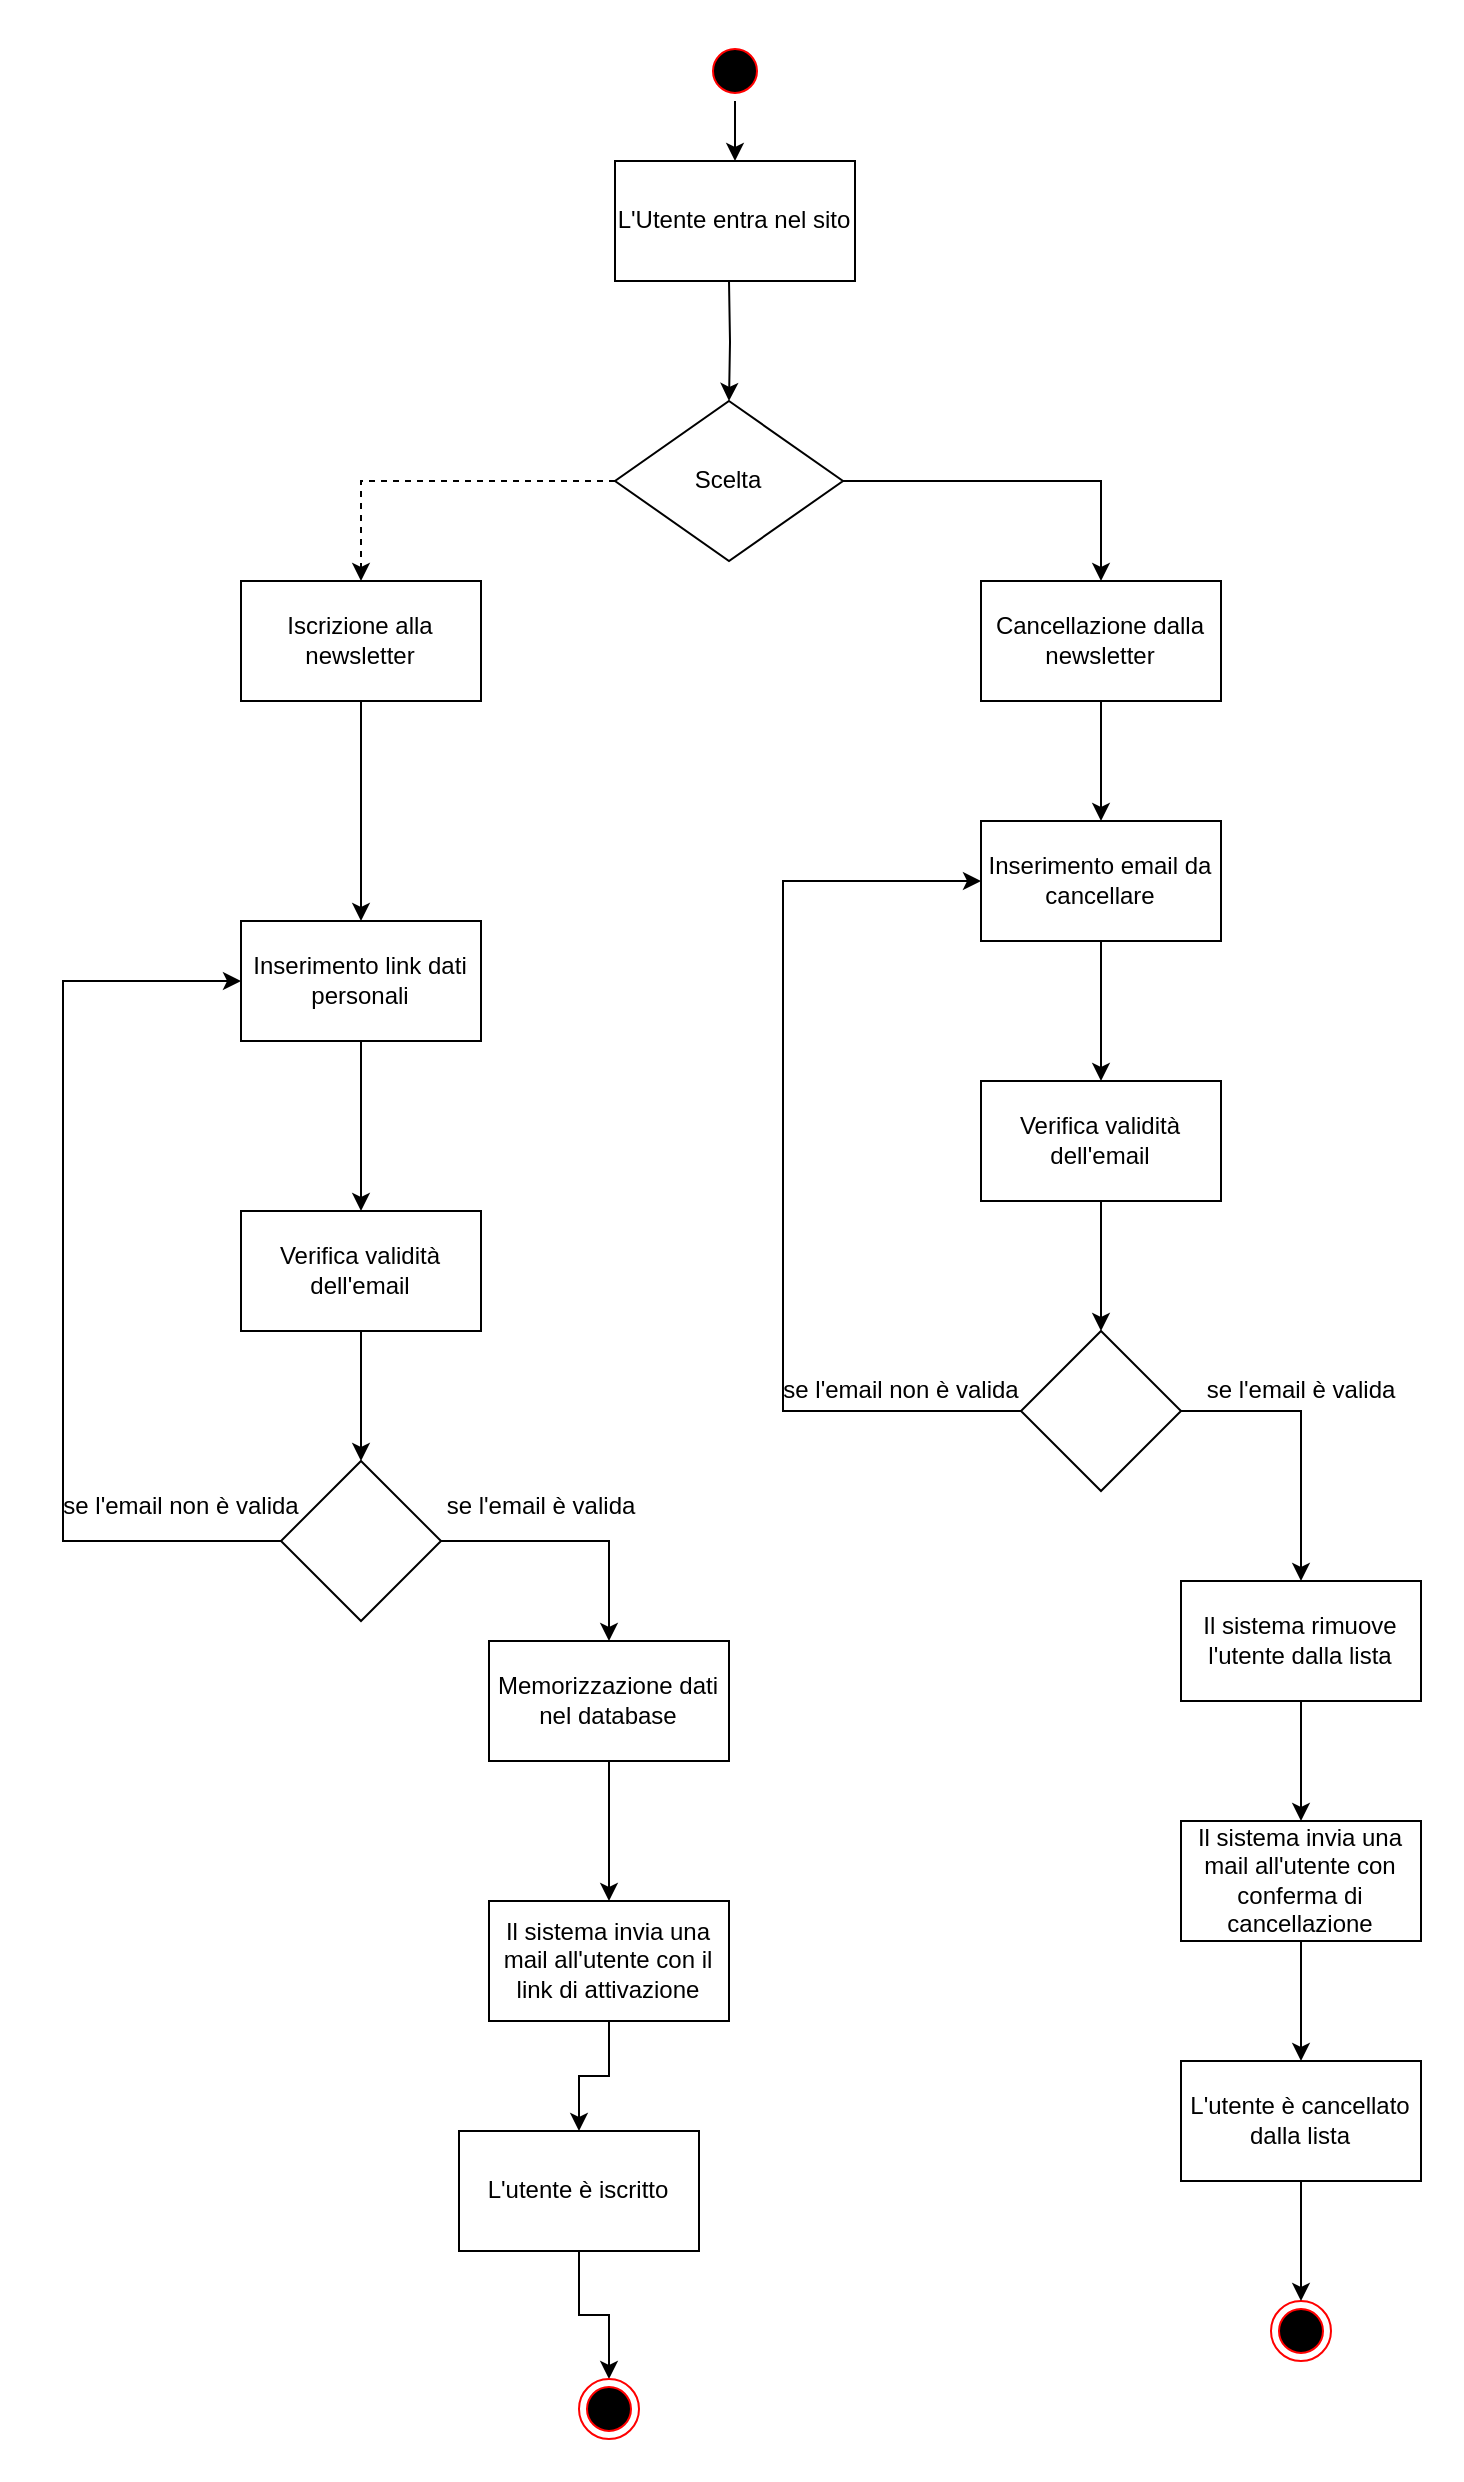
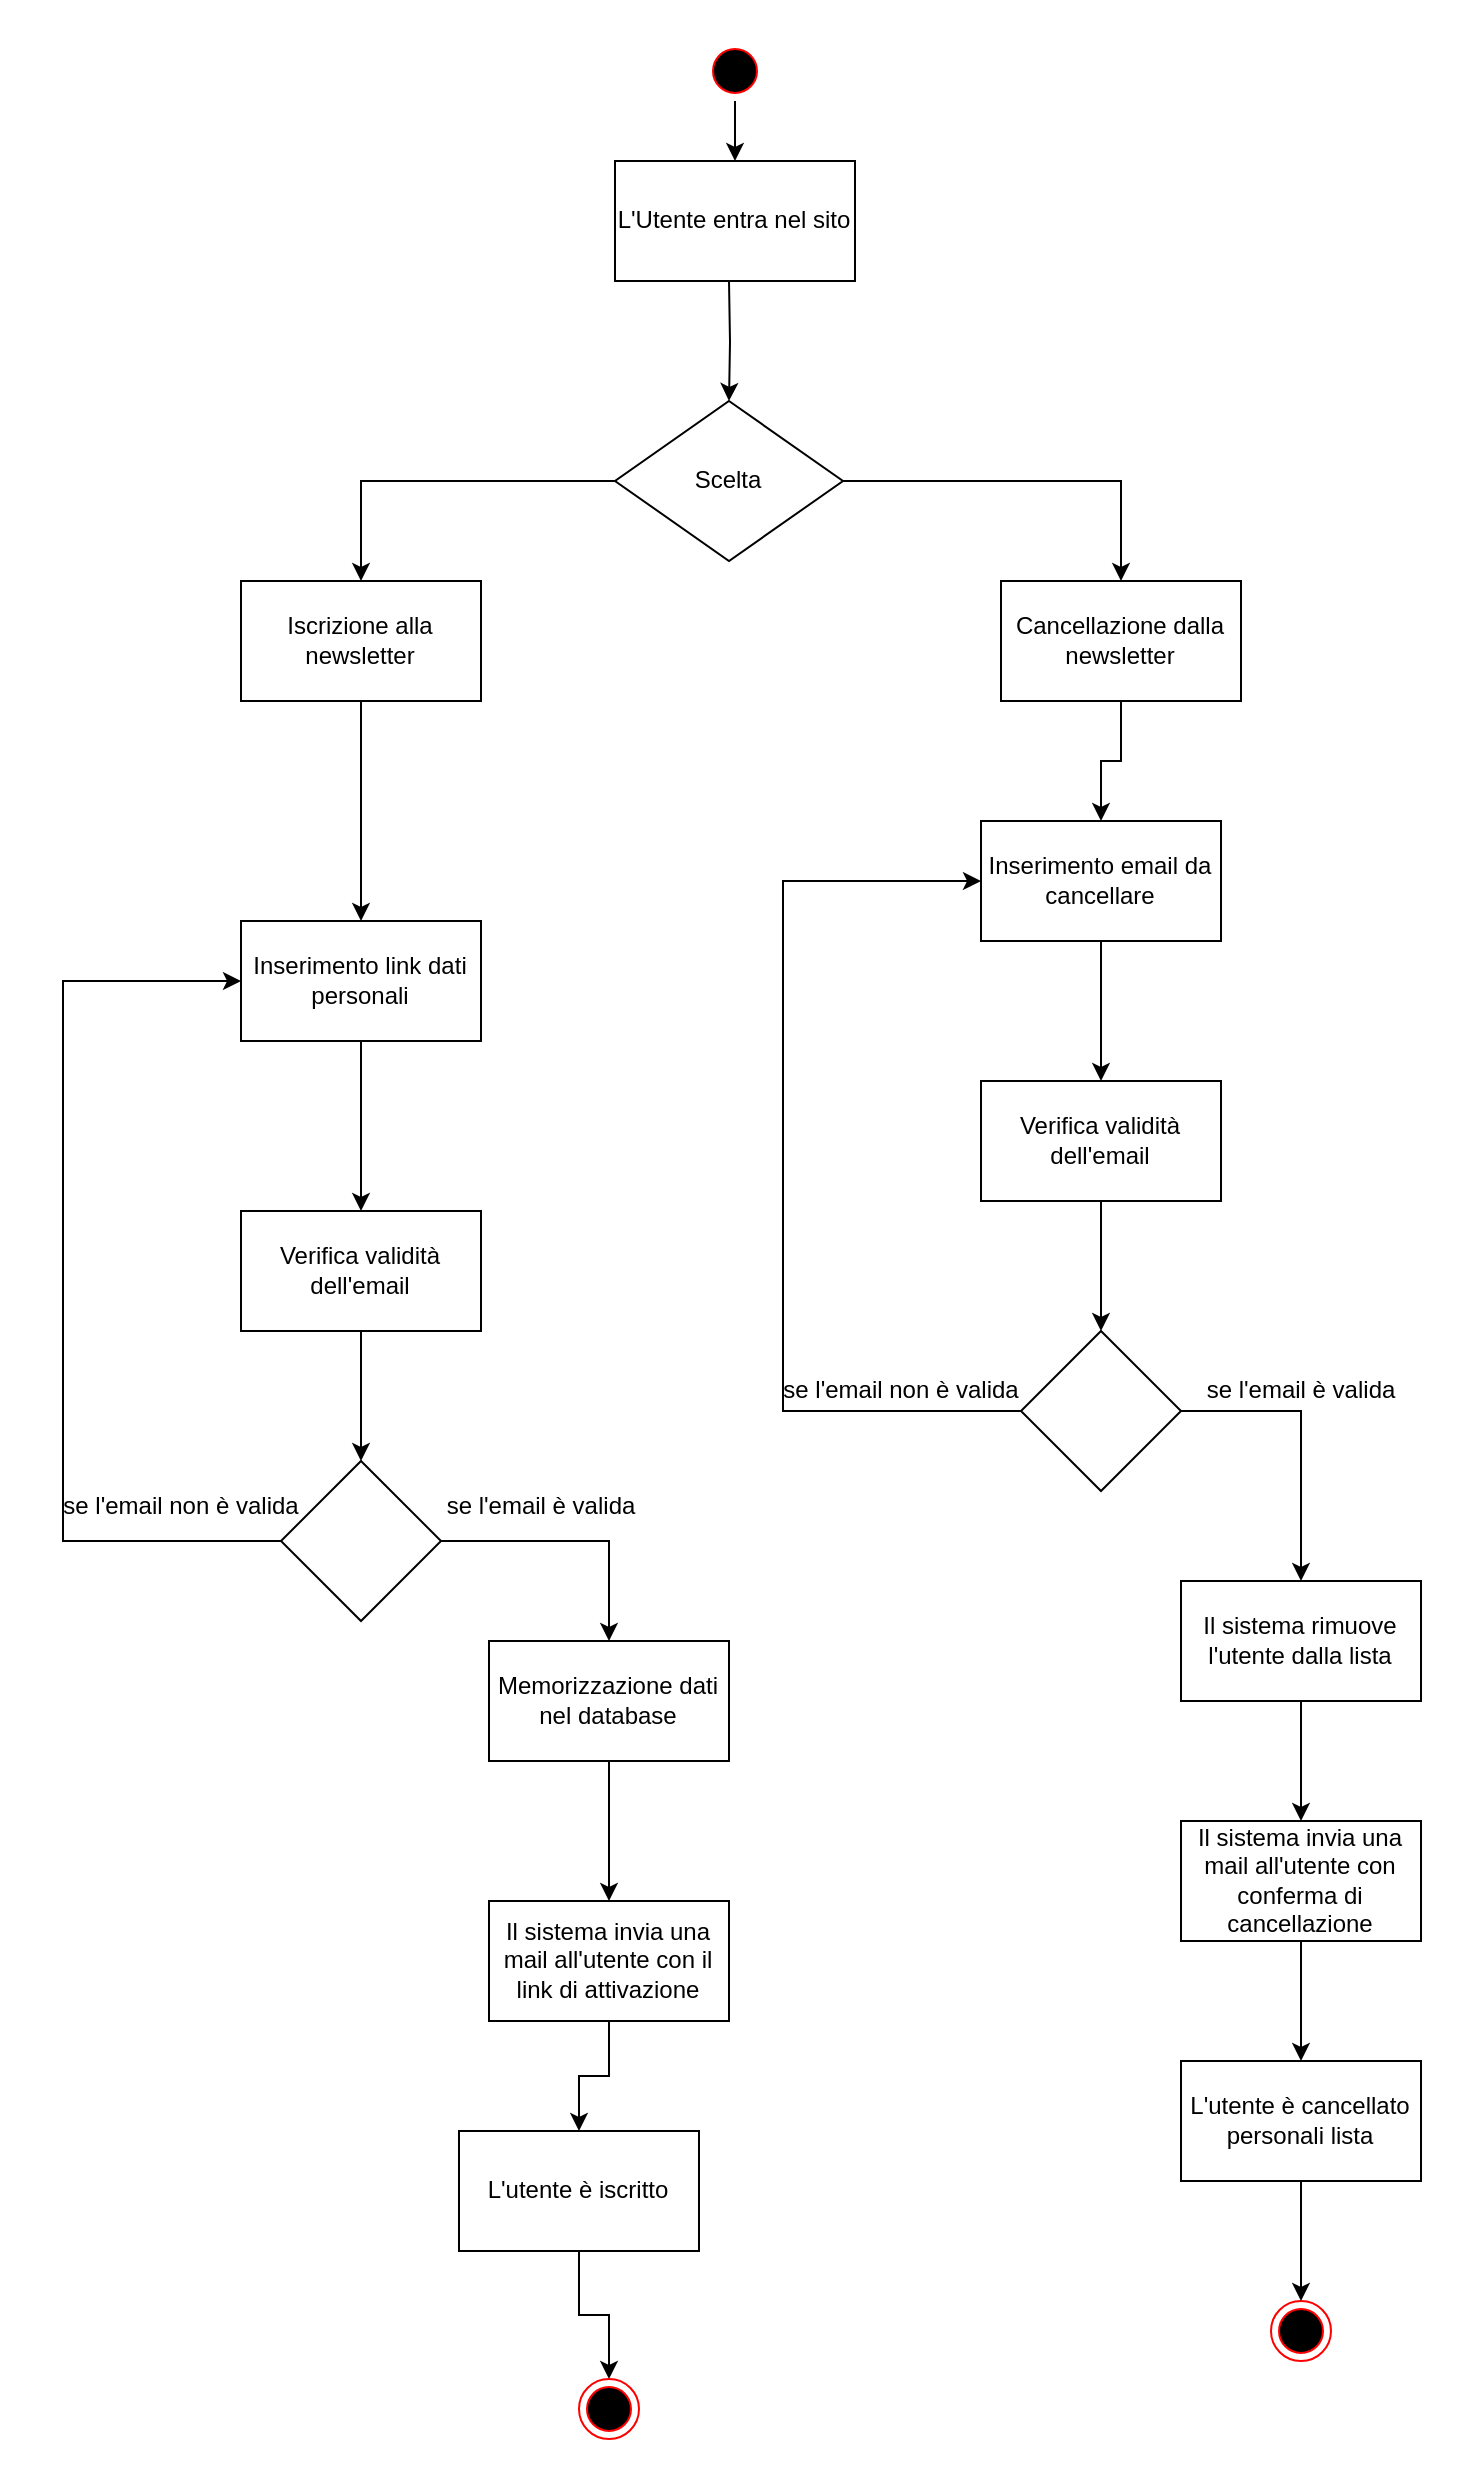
(445, 481) -> (445, 481)
(1101, 641) -> (1121, 641)
(1301, 2121) -> (1301, 2121)
